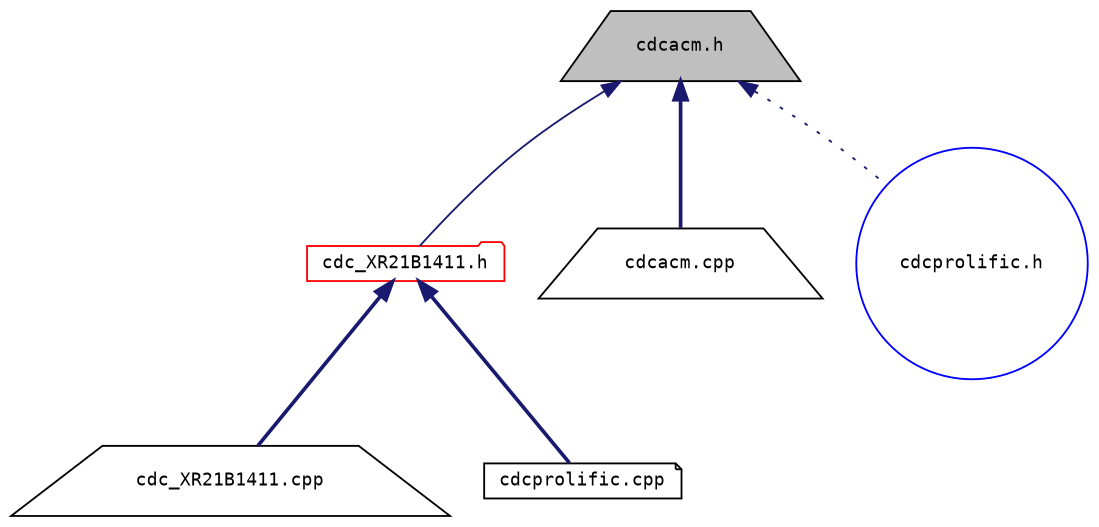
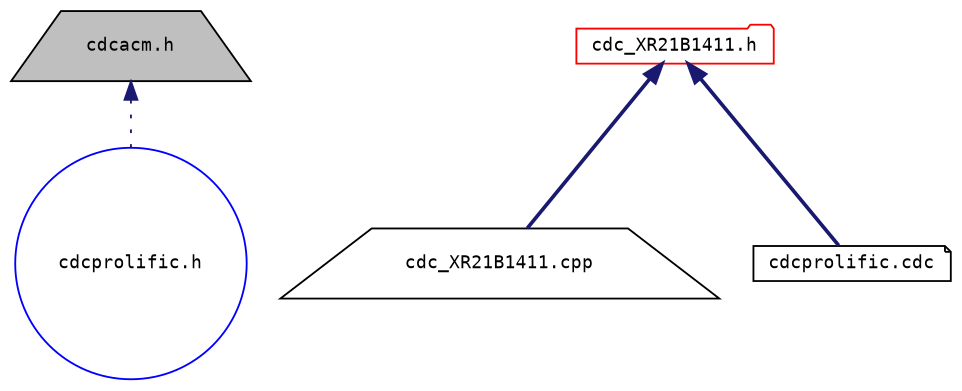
(506, 161) -> none
(681, 264) -> none
(583, 481) -> (852, 264)
